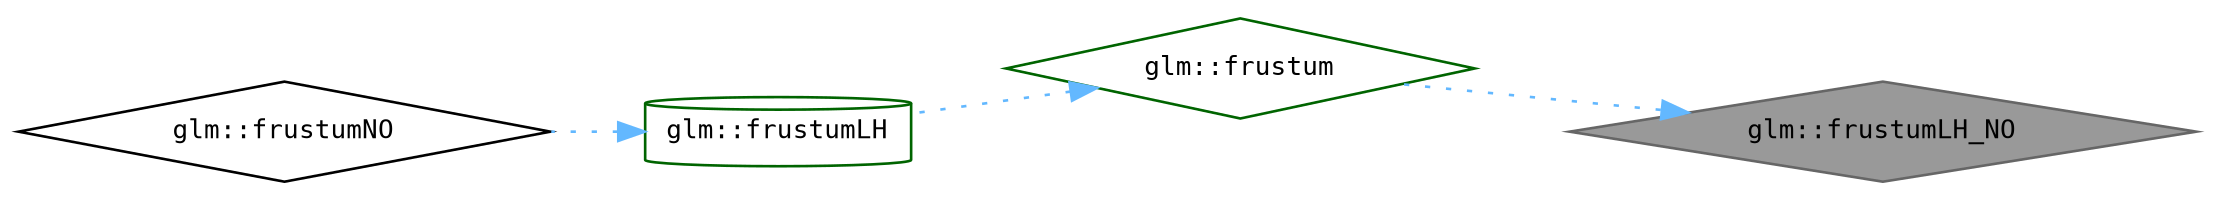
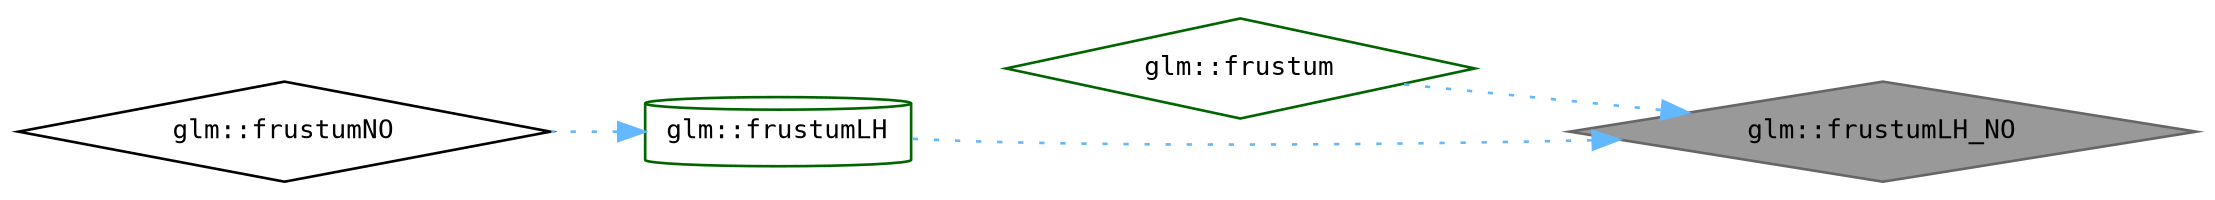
(991, 103) -> (1252, 145)
